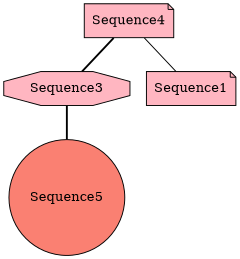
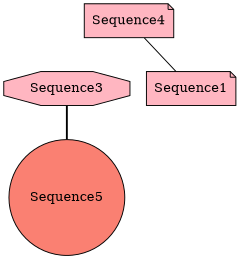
(98, 55) -> none
